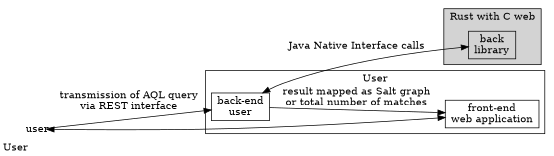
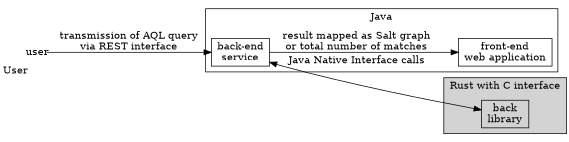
(492, 17) -> (505, 86)
(375, 79) -> (382, 17)
(240, 107) -> (240, 52)
(246, 128) -> none
